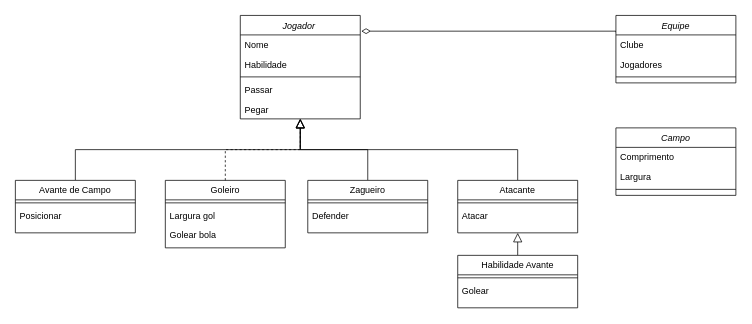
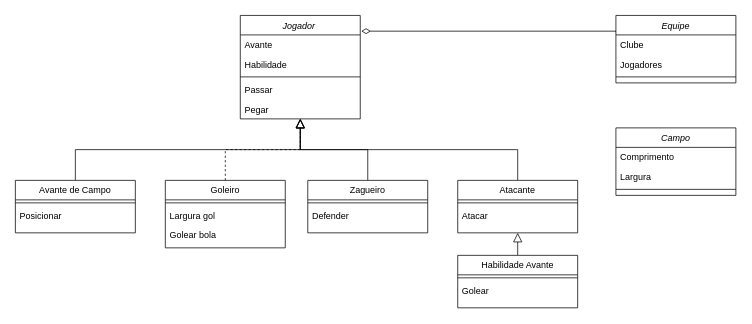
(255, 45) -> (260, 45)
